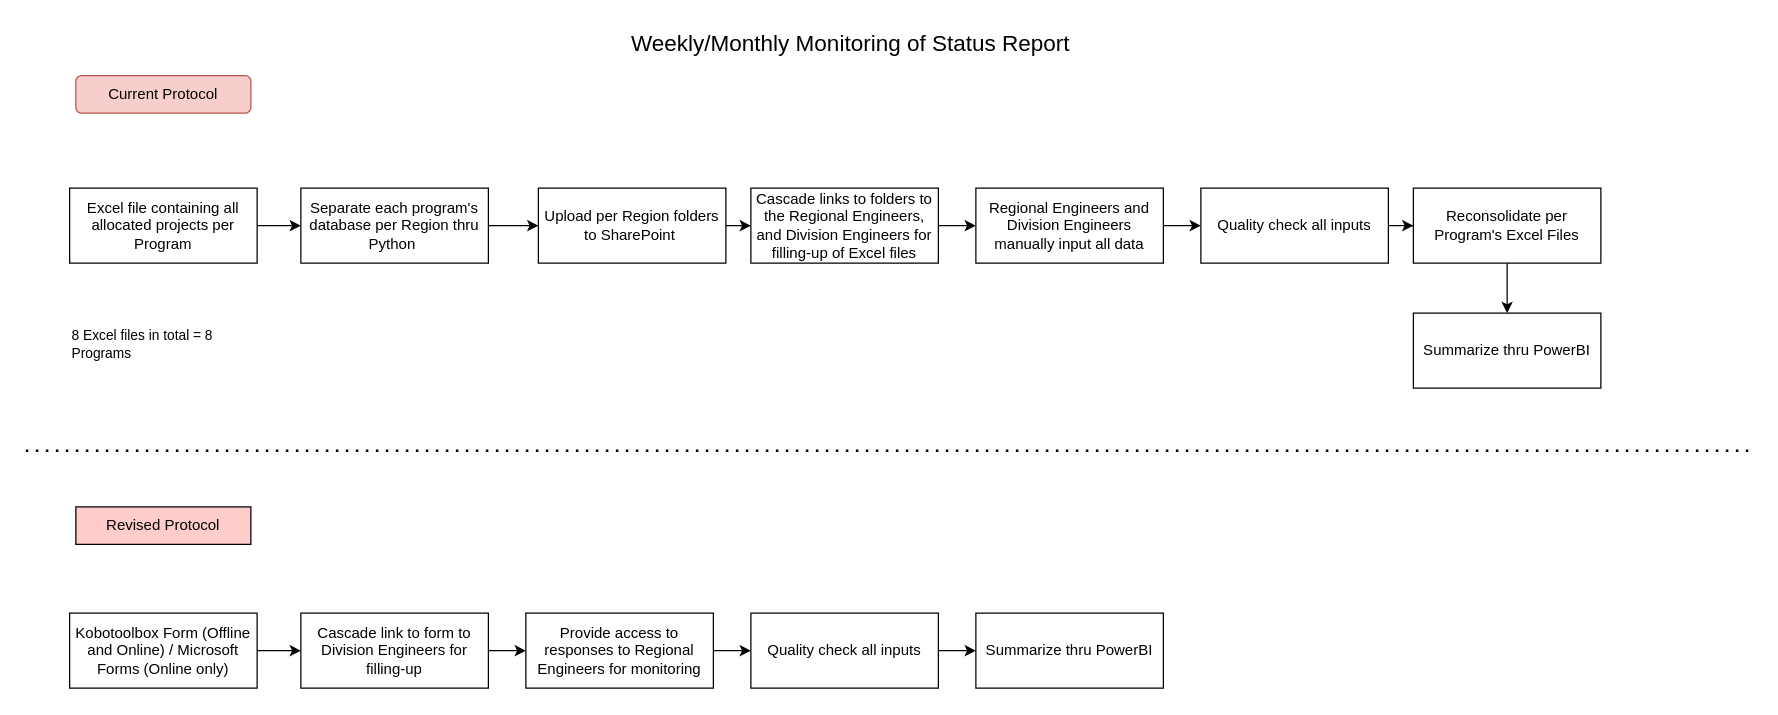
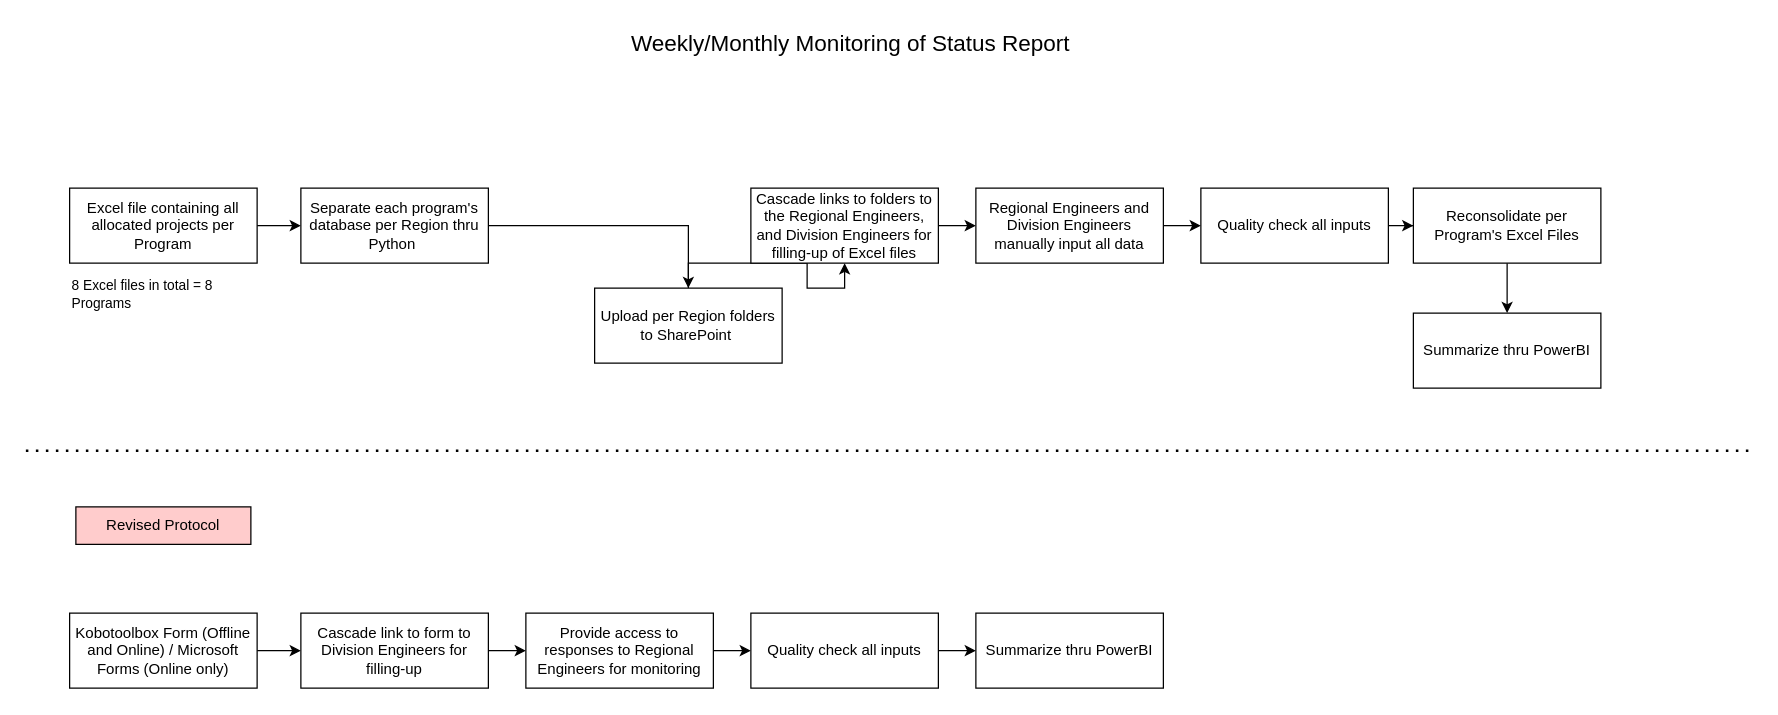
(163, 94) -> none
(632, 226) -> (688, 326)
(154, 344) -> (154, 294)
